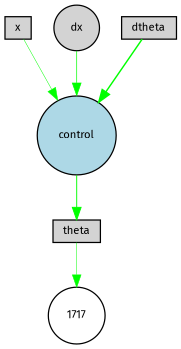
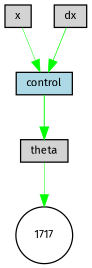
(77, 28) -> (70, 16)
(149, 28) -> none
(77, 135) -> (44, 84)
